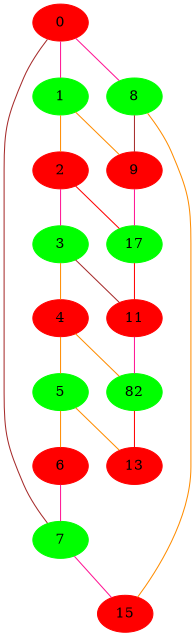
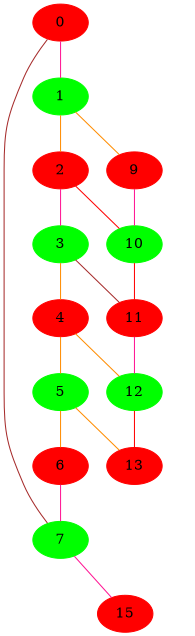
(134, 96) -> none
(134, 244) -> (134, 244)
(134, 392) -> (134, 392)
